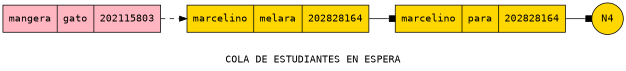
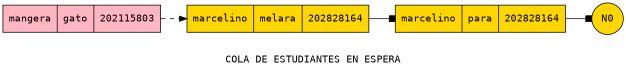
(608, 19) -> (608, 19)
